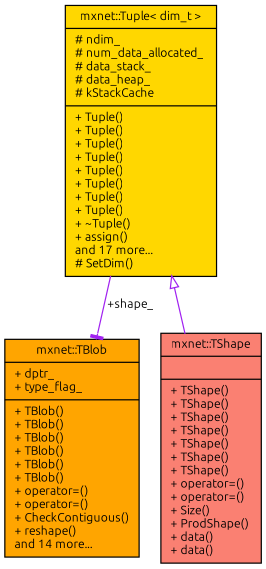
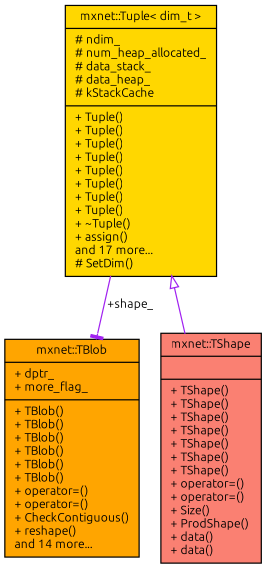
(140, 53) -> (141, 53)
(49, 387) -> (51, 387)
